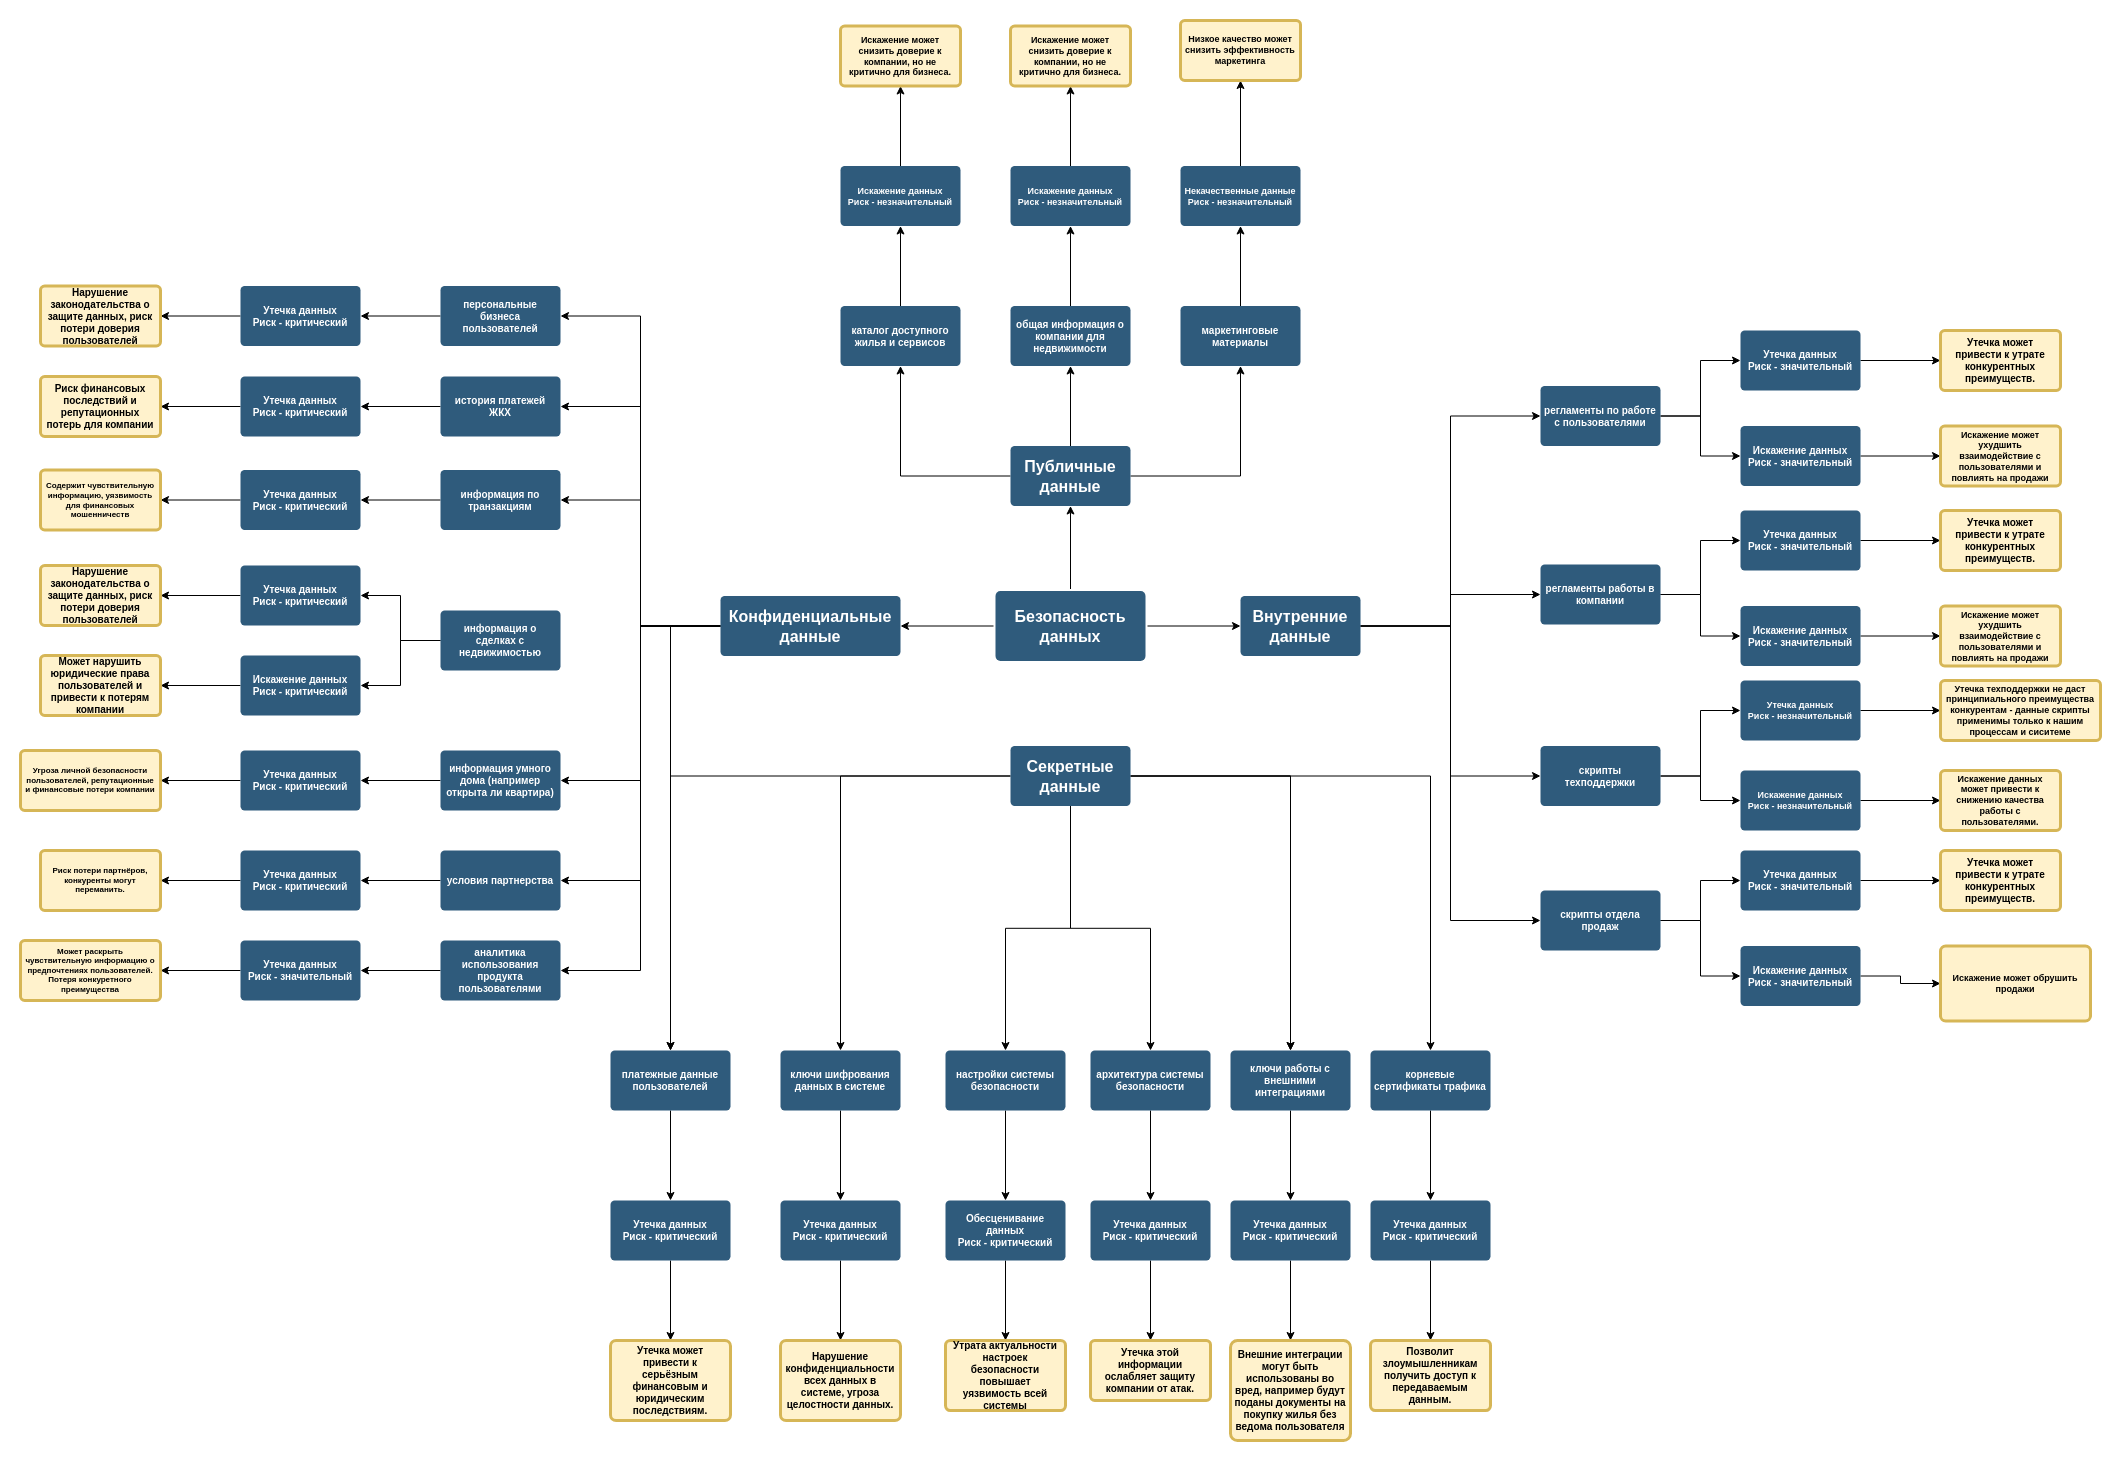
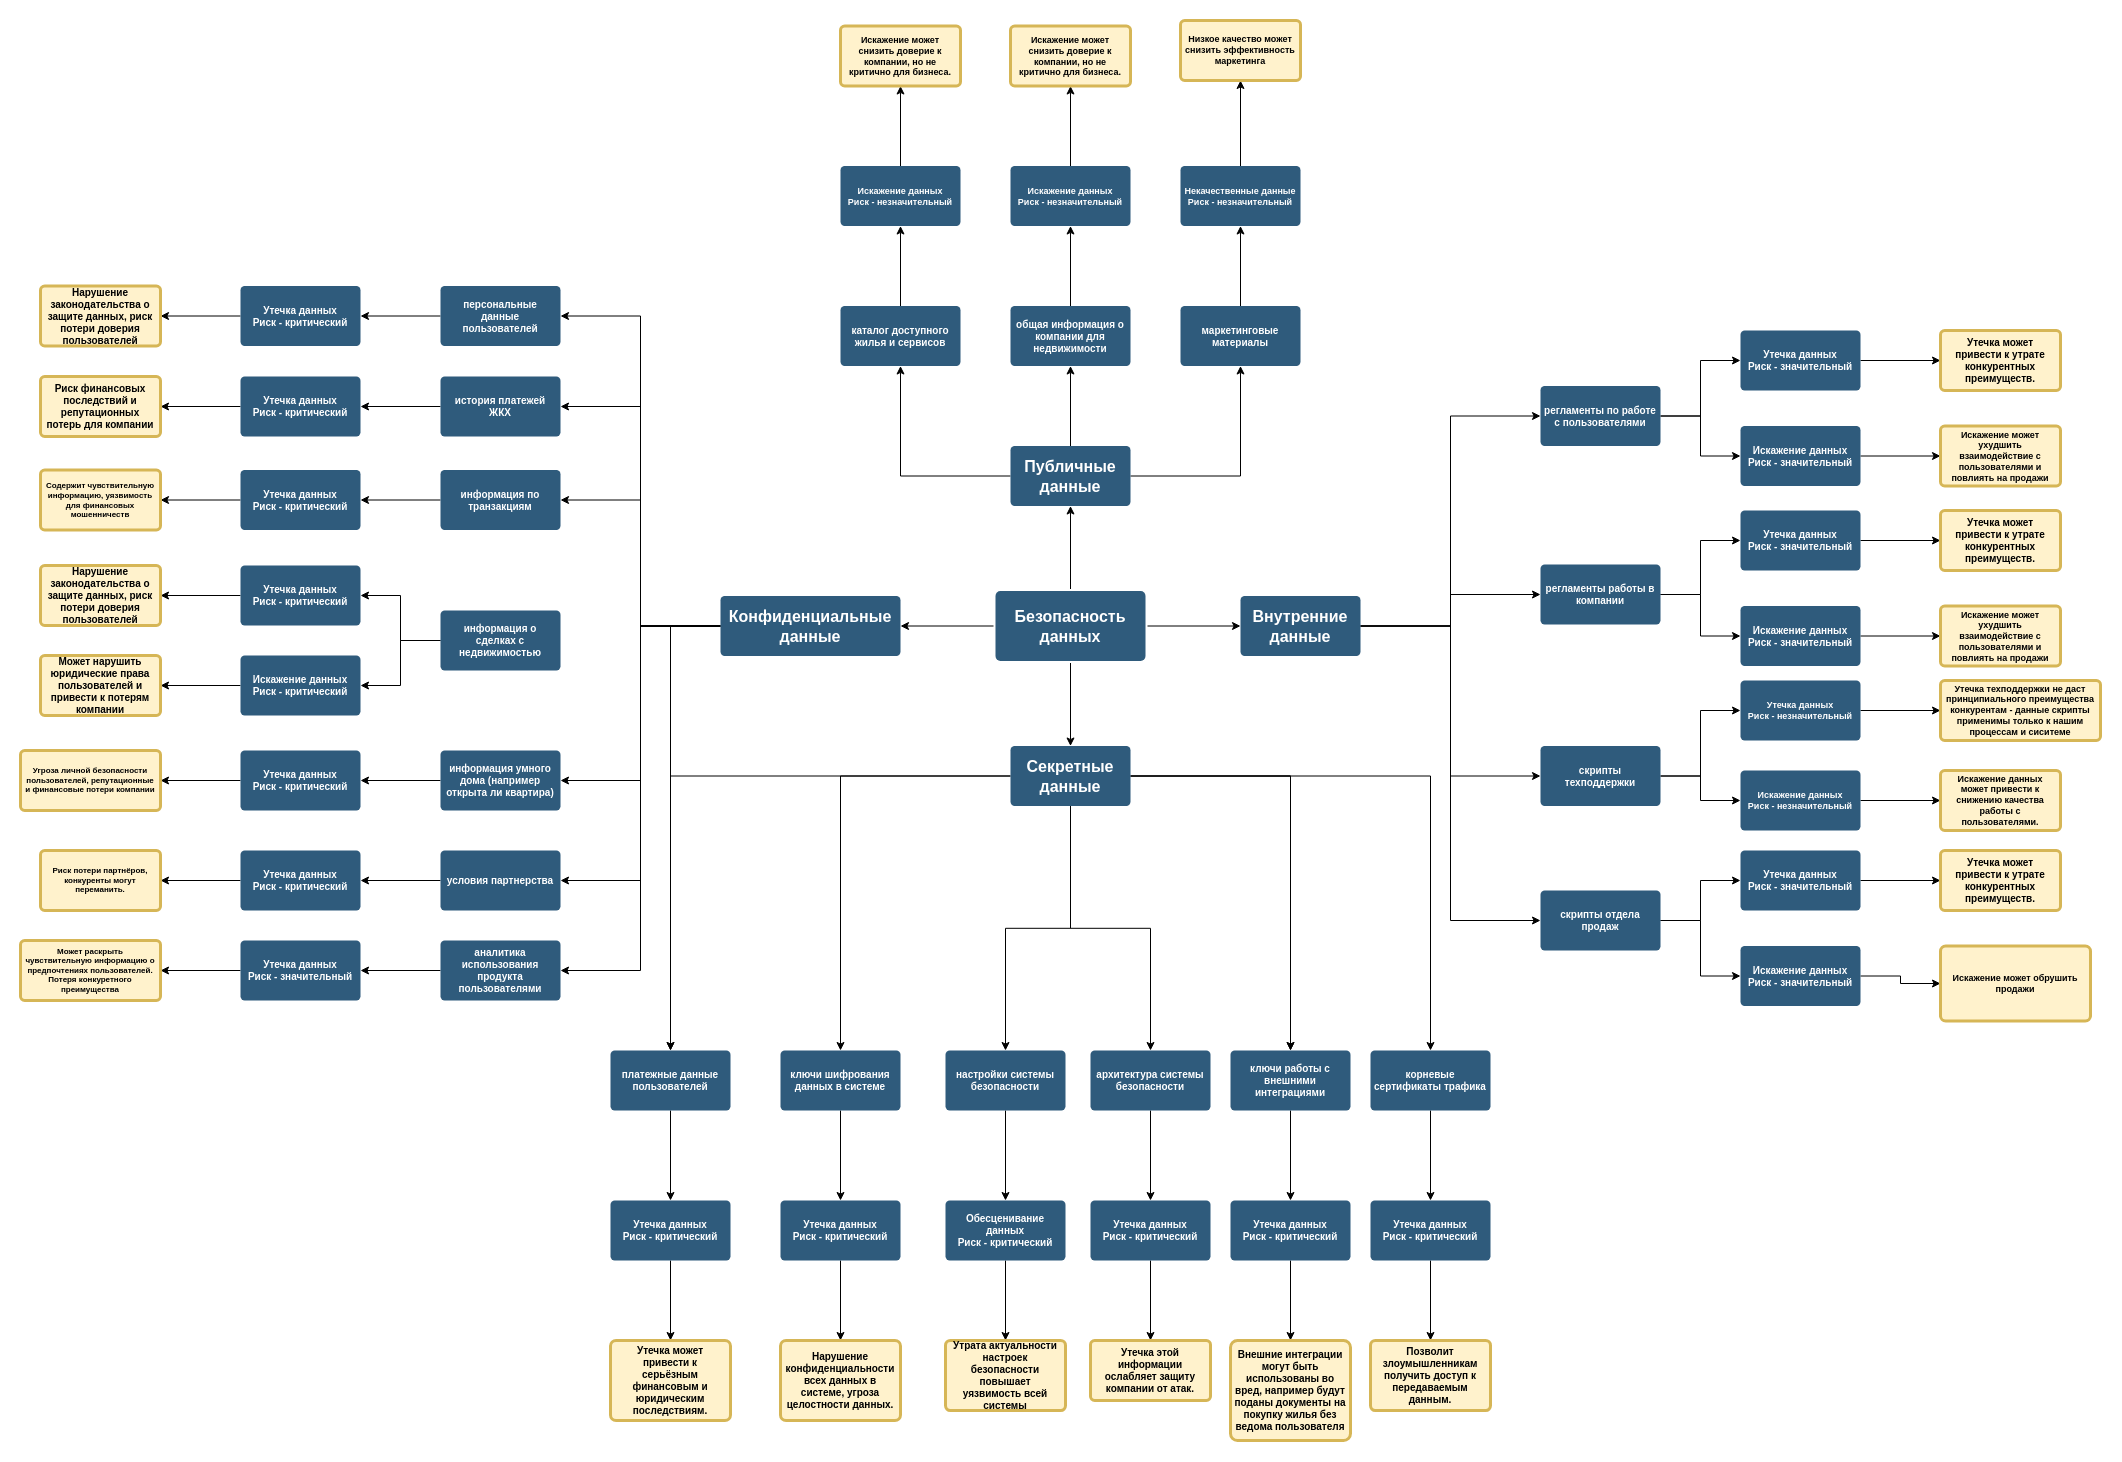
(501, 317) -> (501, 317)
none -> (1071, 701)
